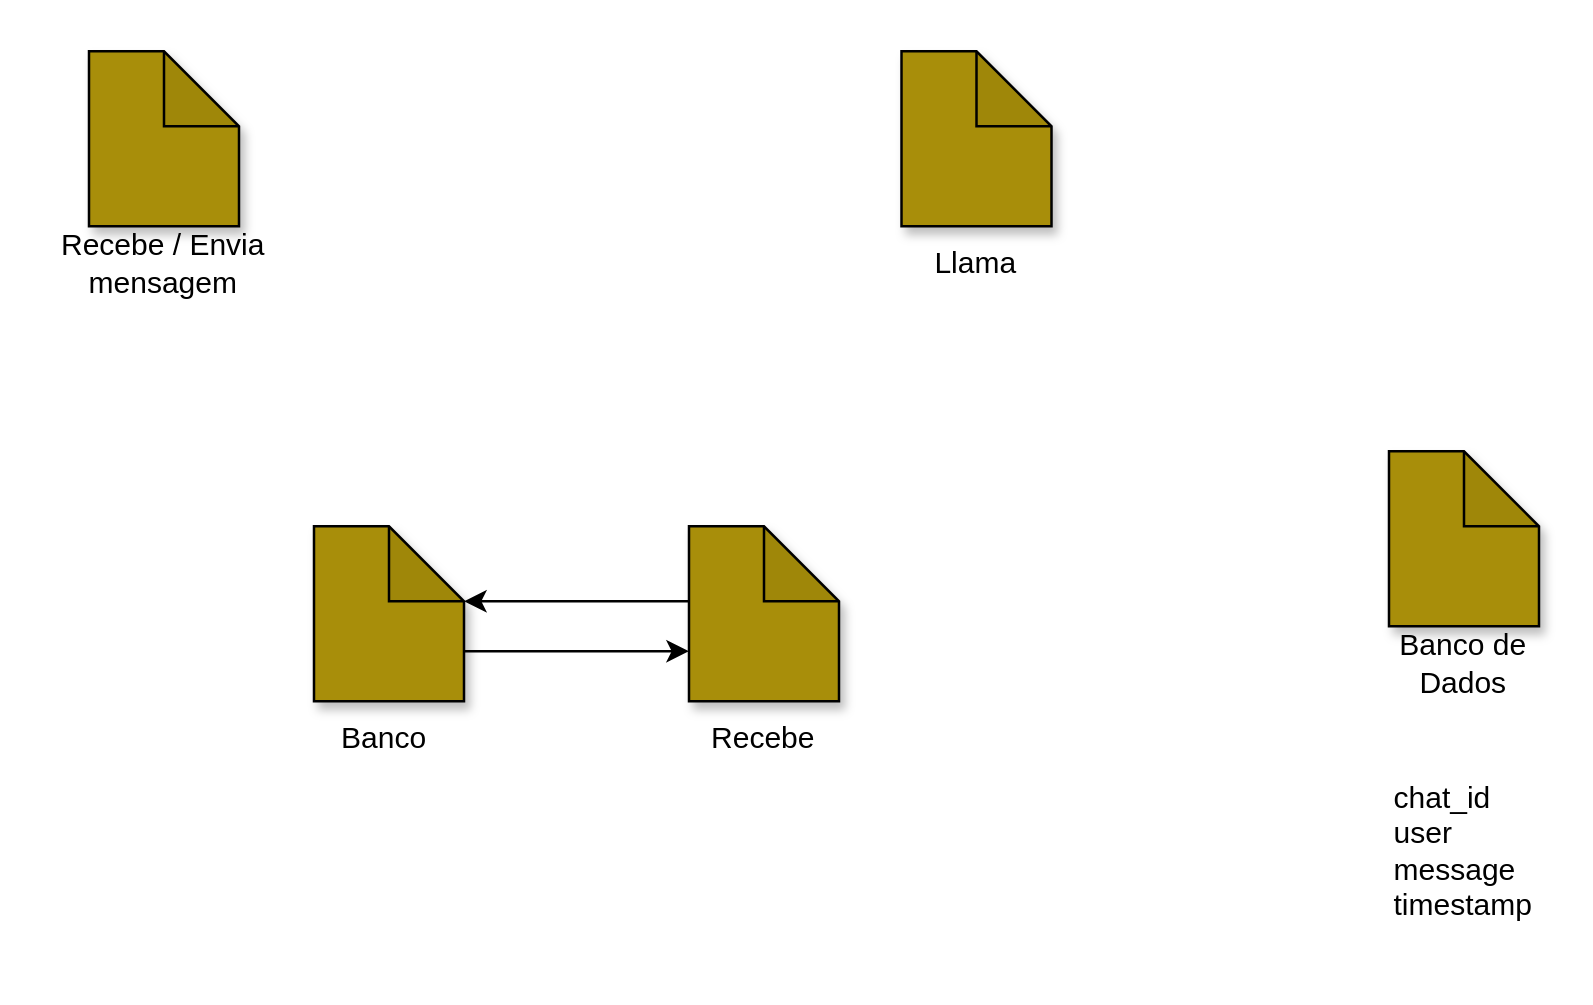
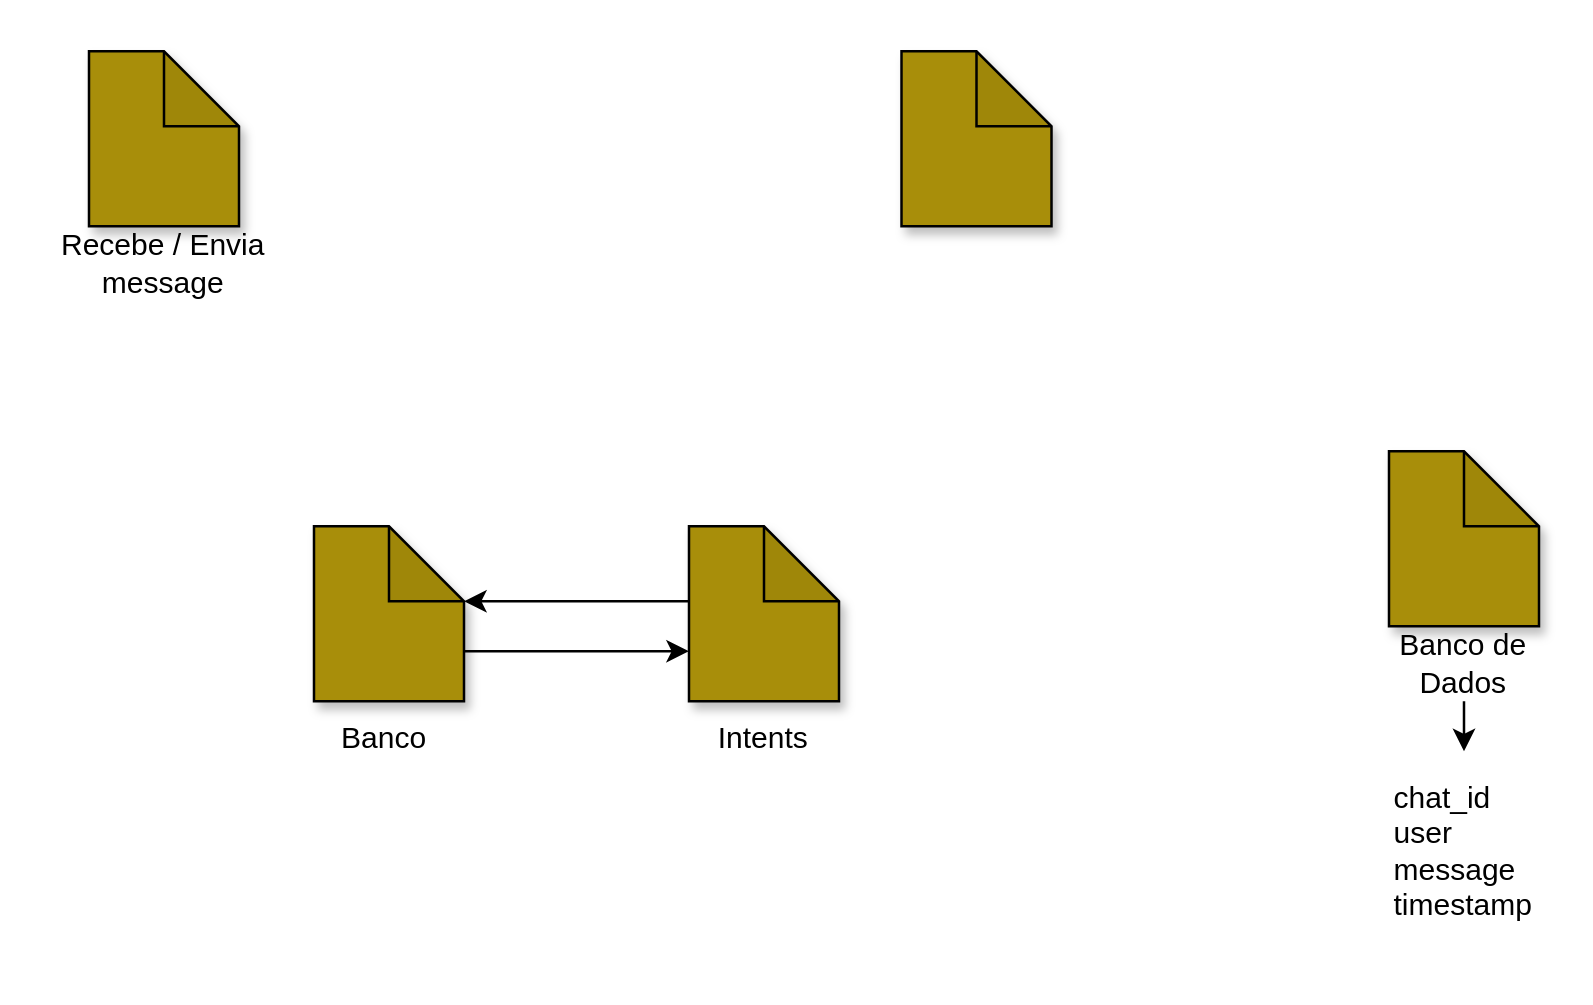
(164, 264) -> (164, 264)
(976, 264) -> none
none -> (1464, 718)
(764, 739) -> (764, 739)
